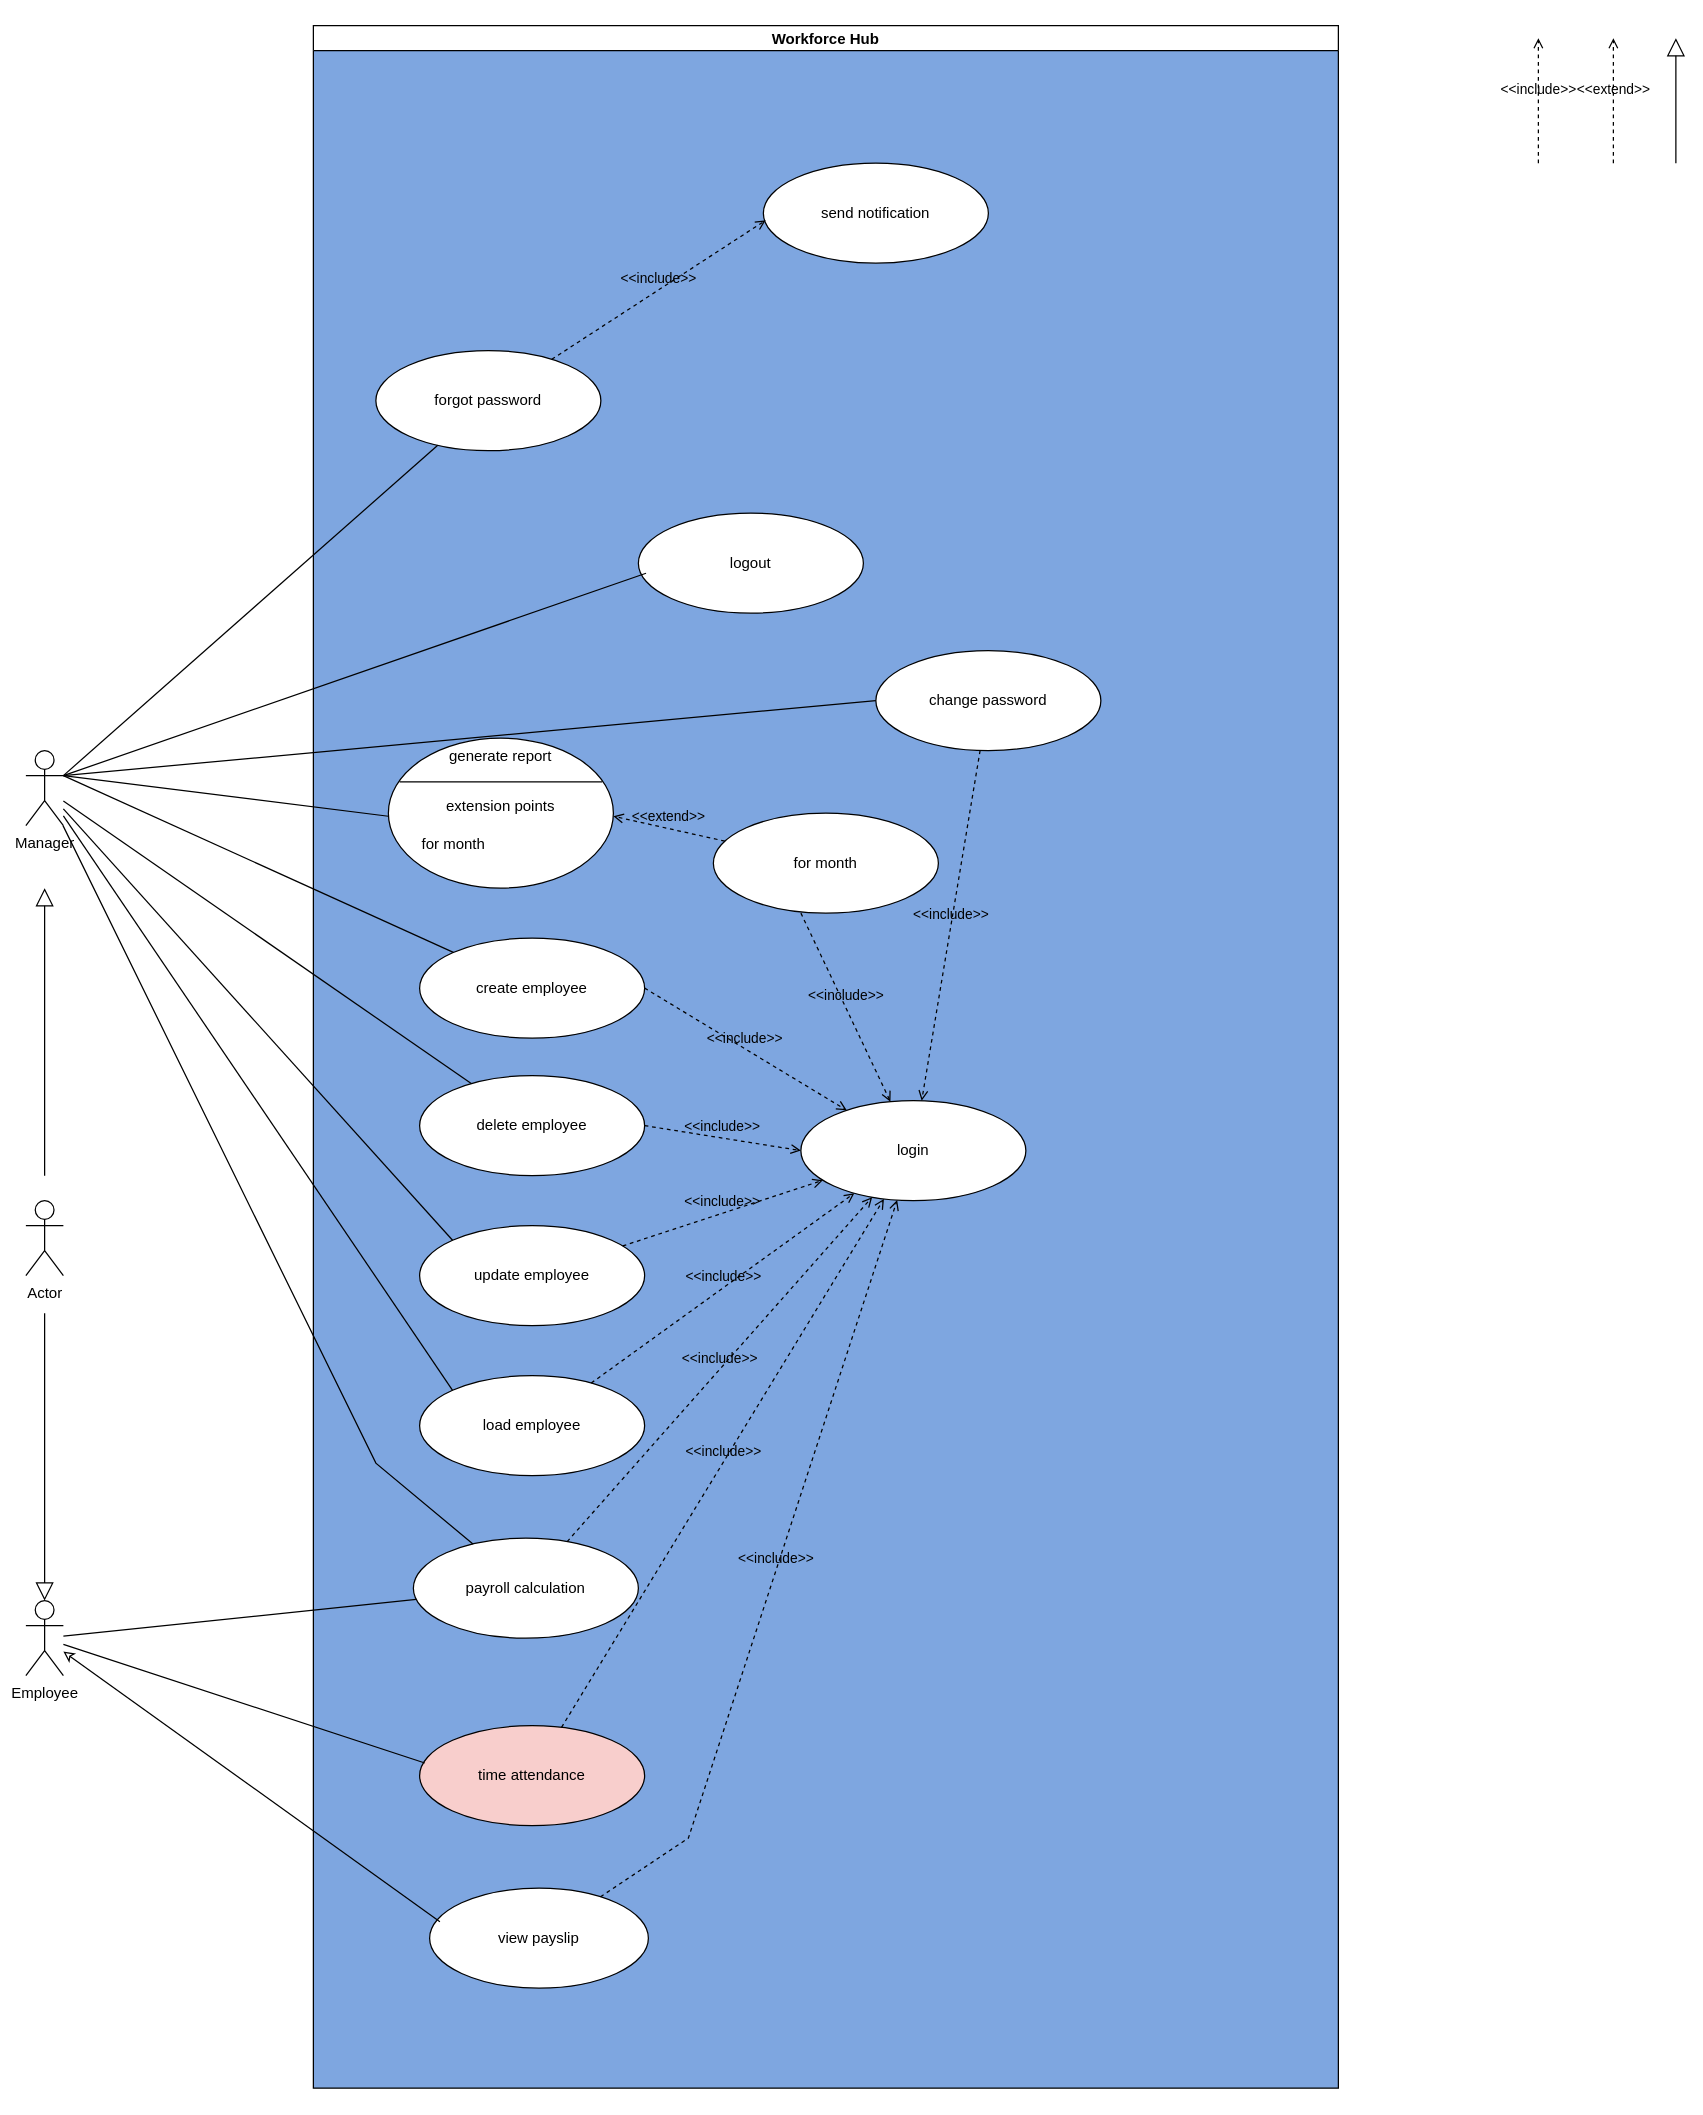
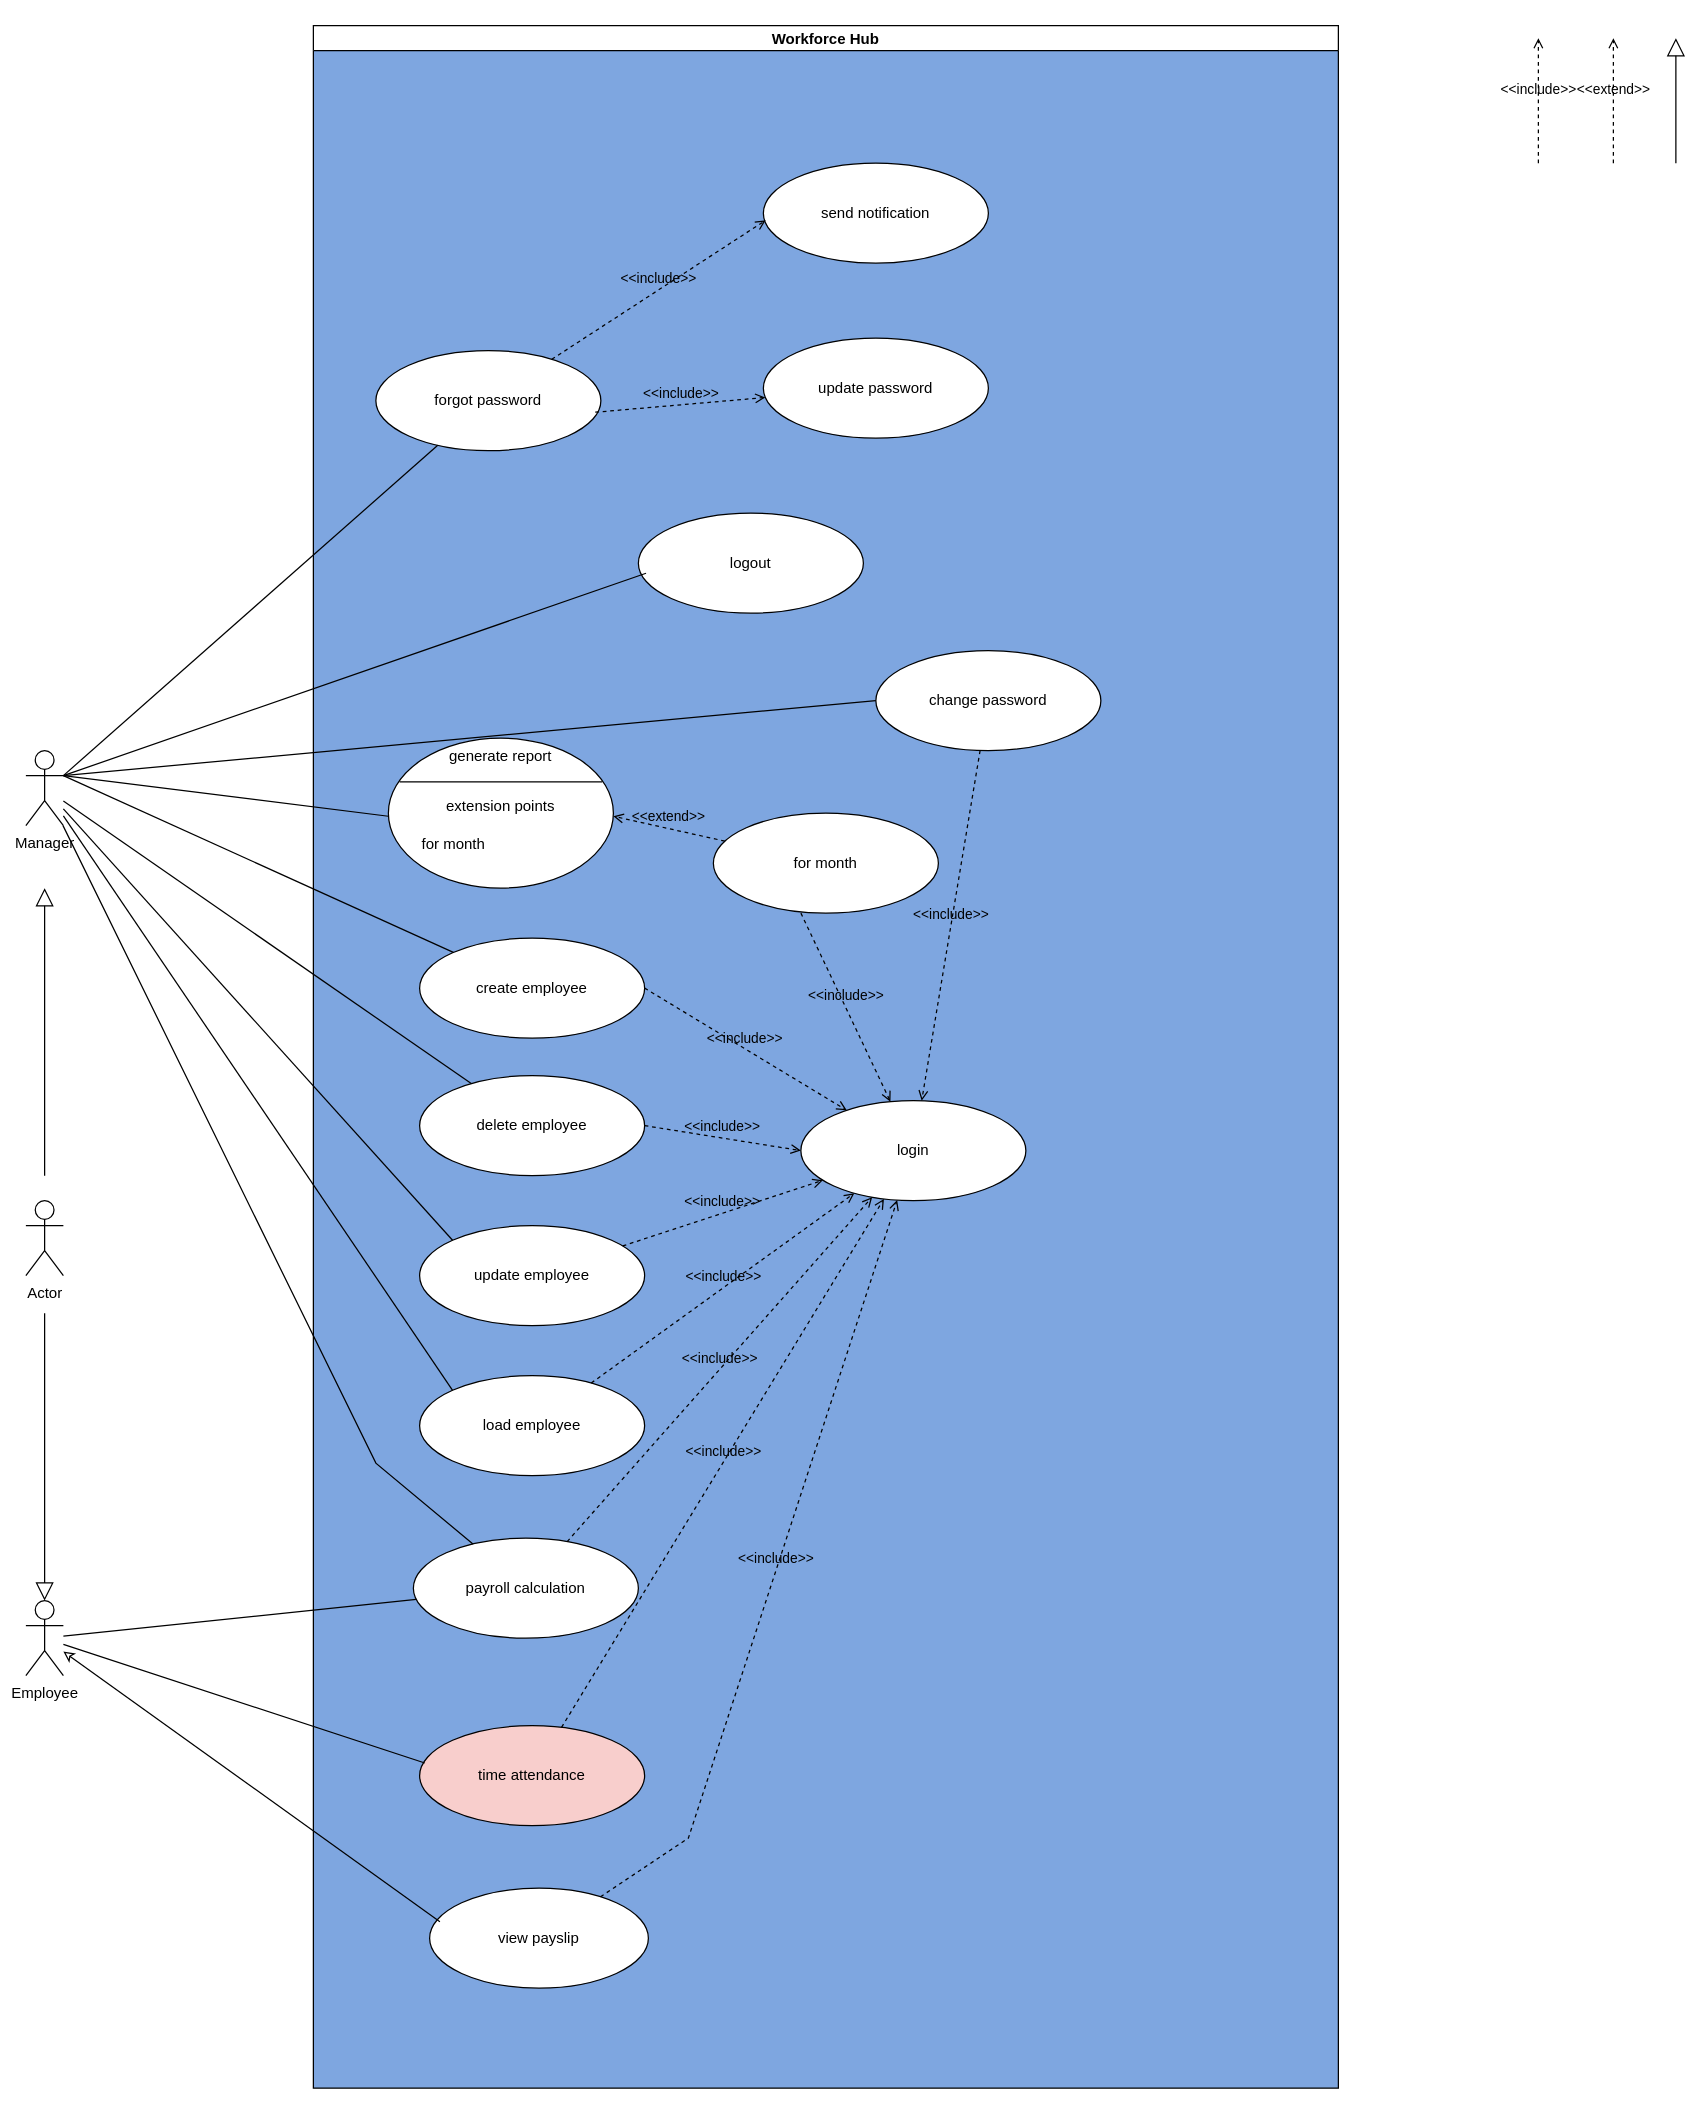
none -> (876, 388)
none -> (678, 405)
